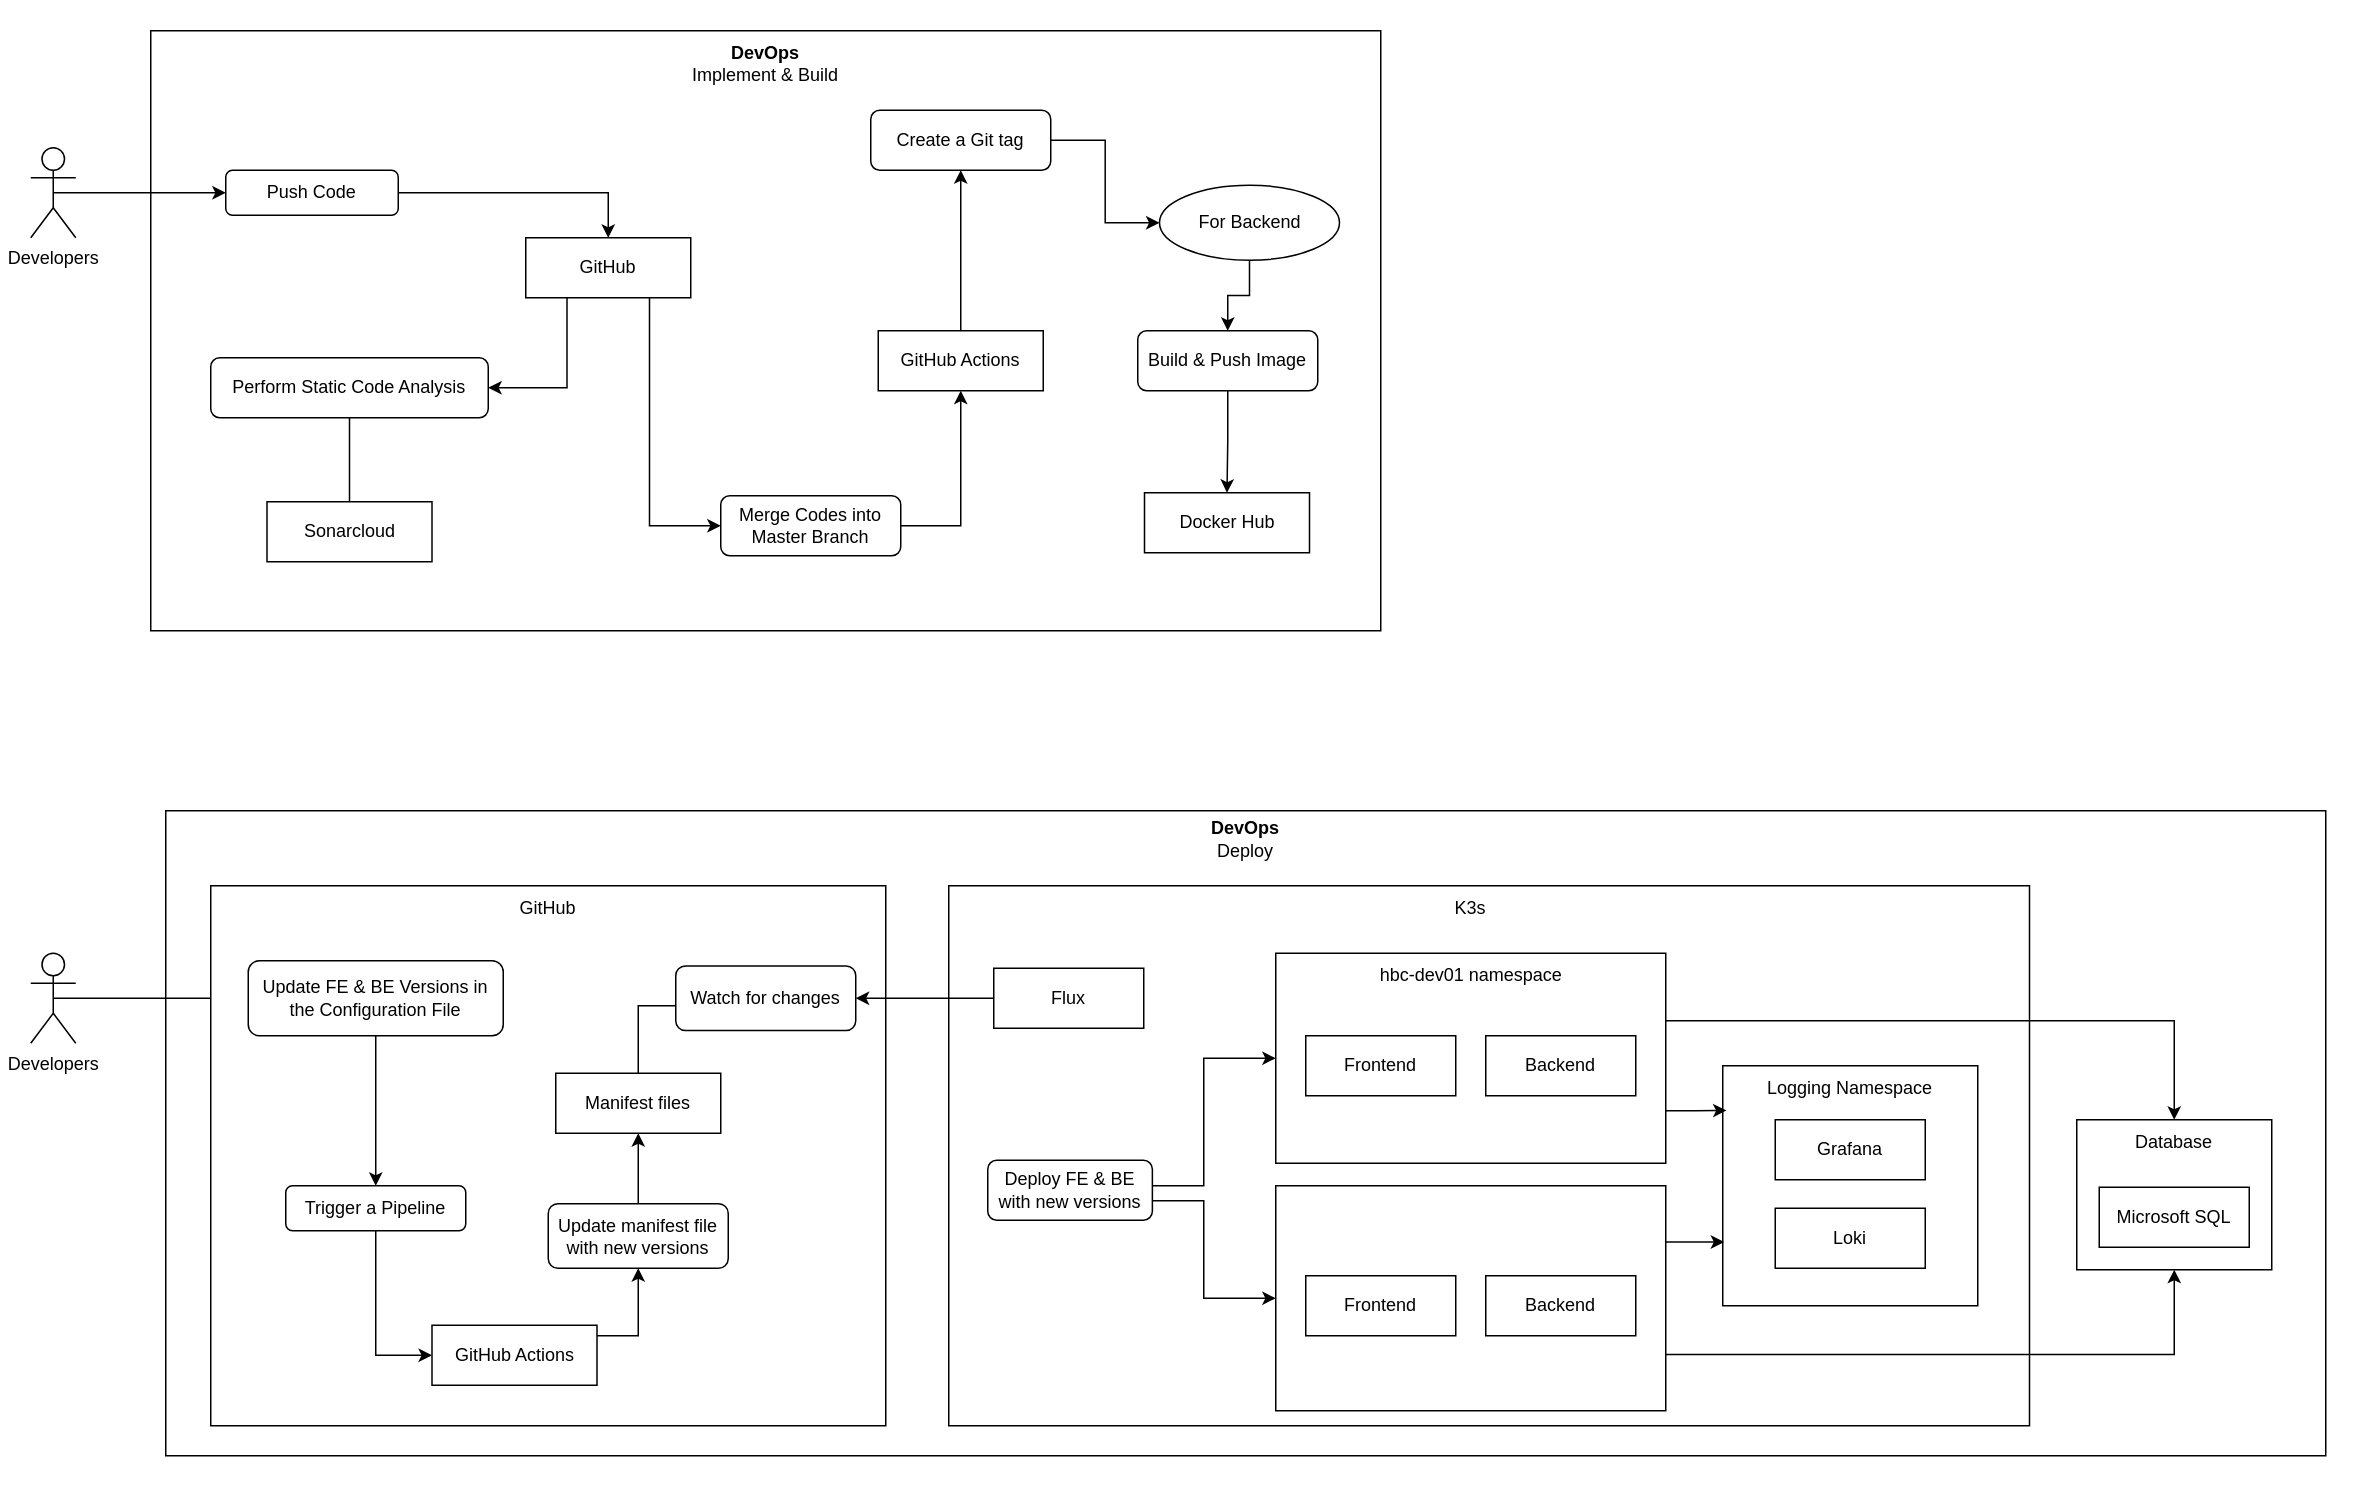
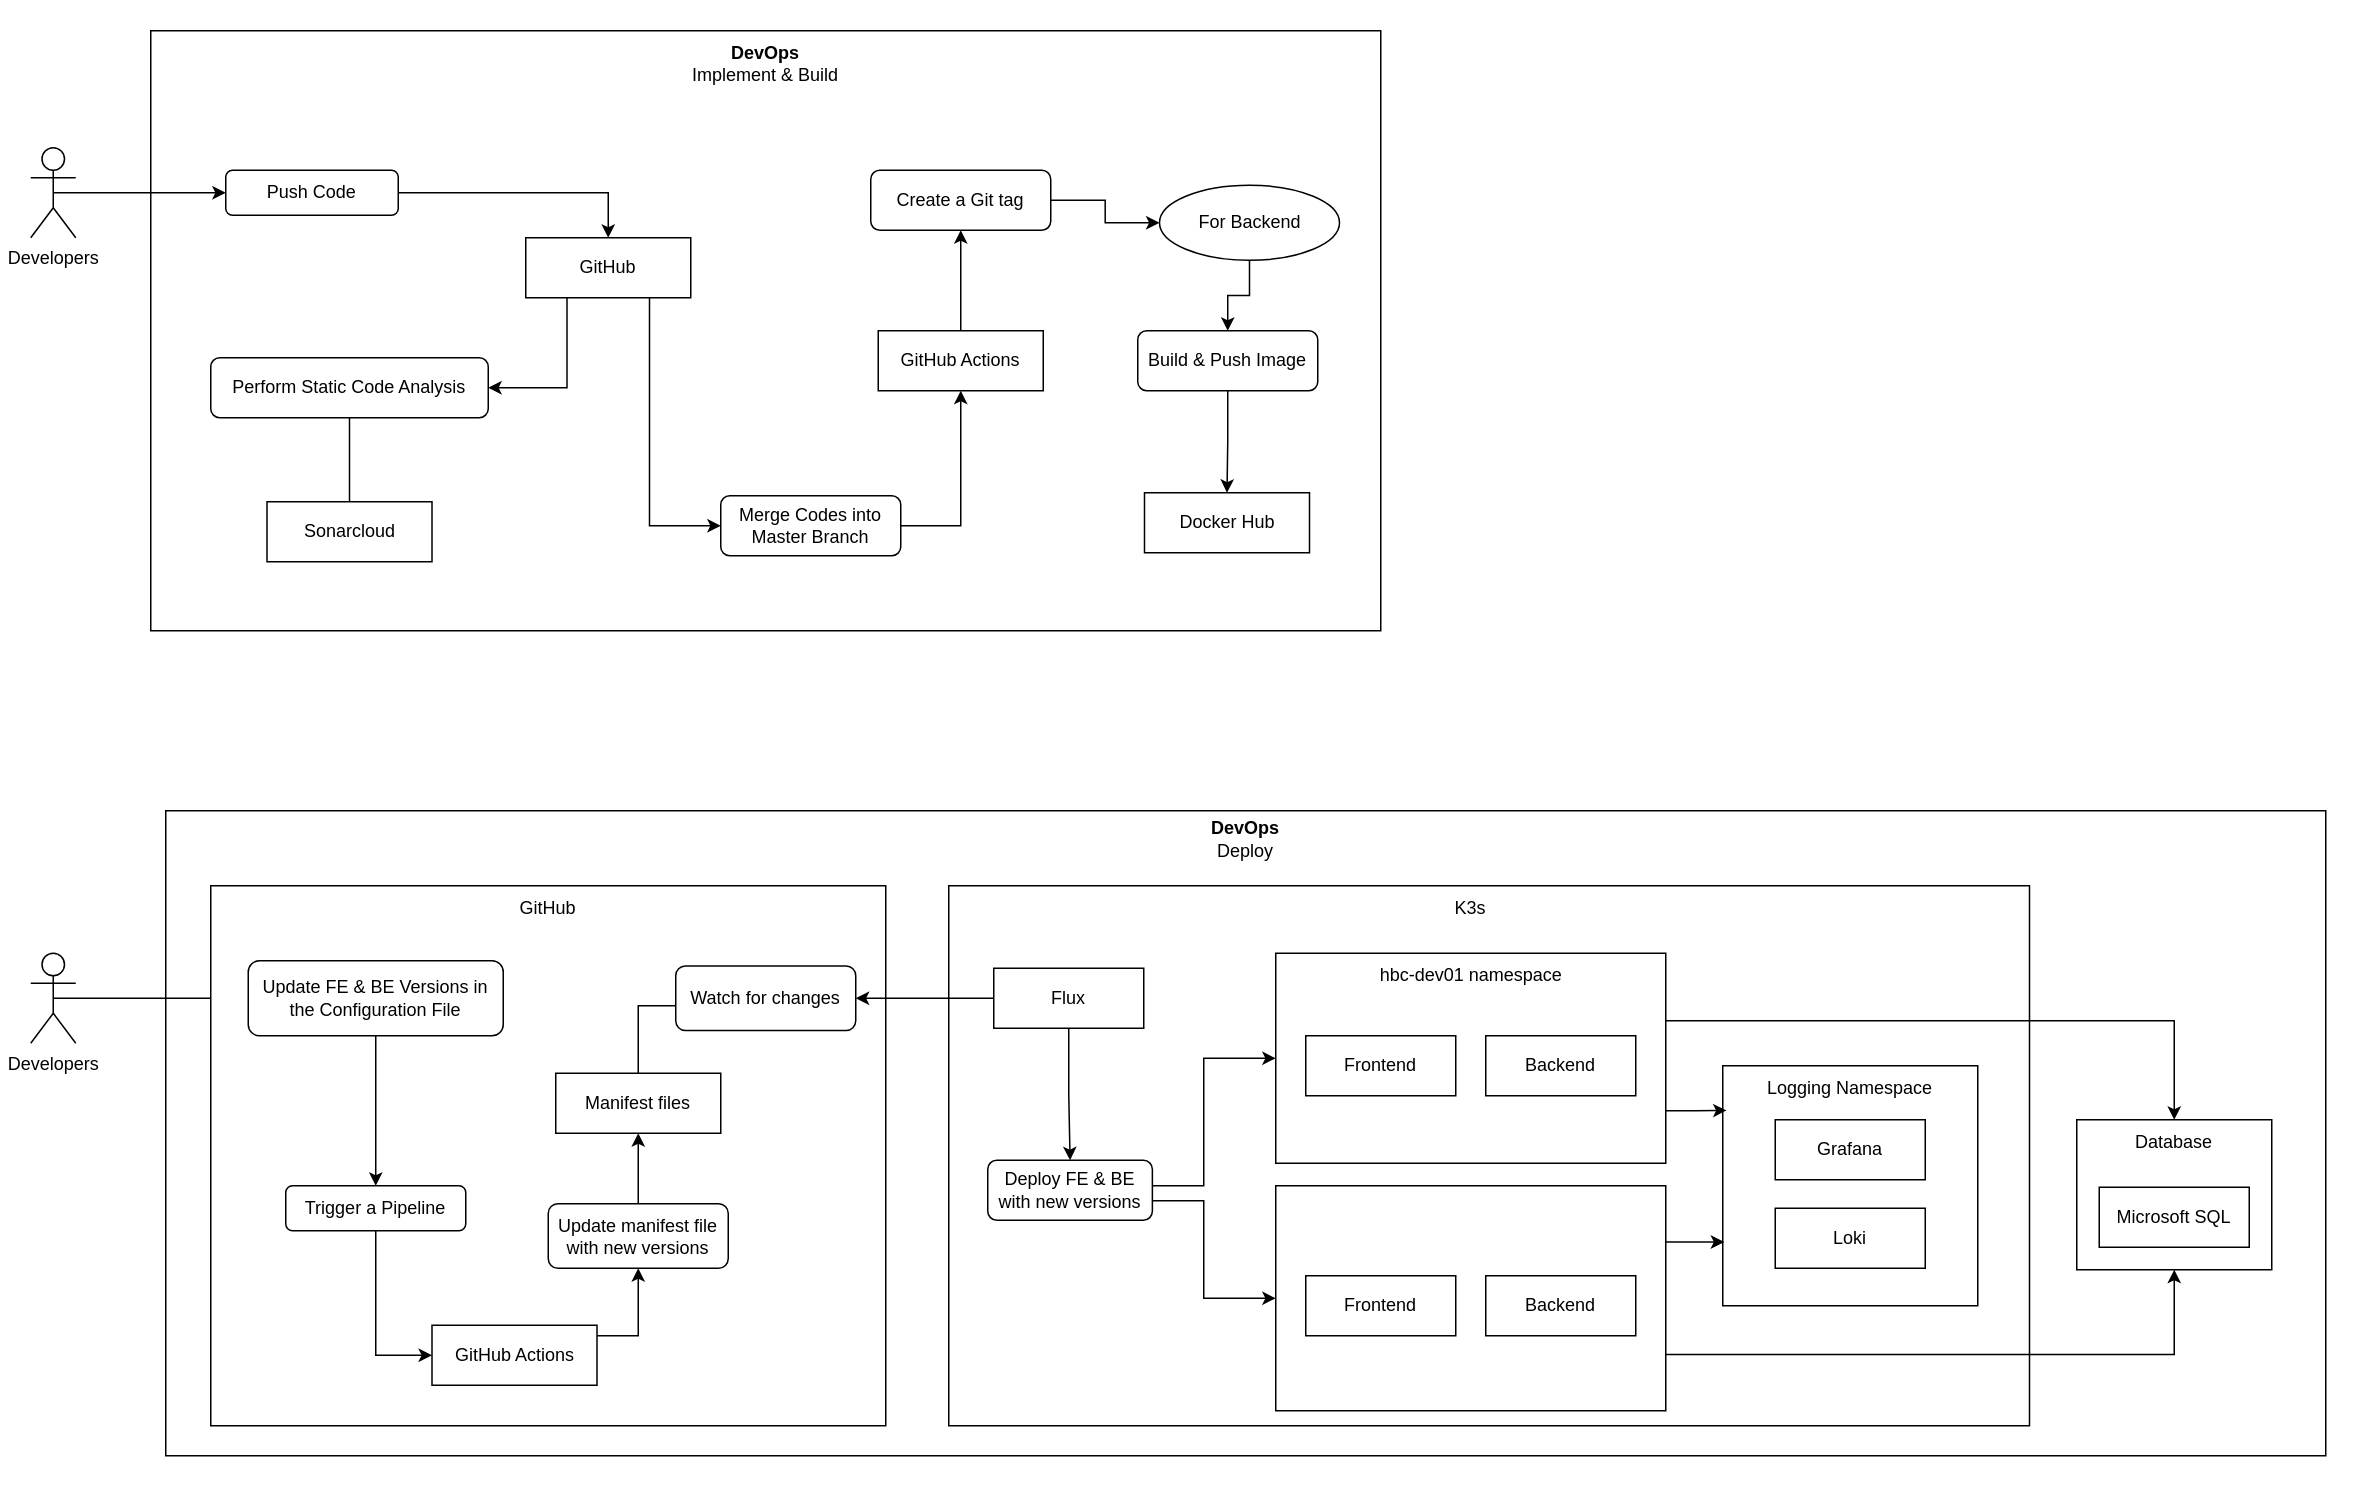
(961, 140) -> (961, 200)
none -> (1069, 1089)
